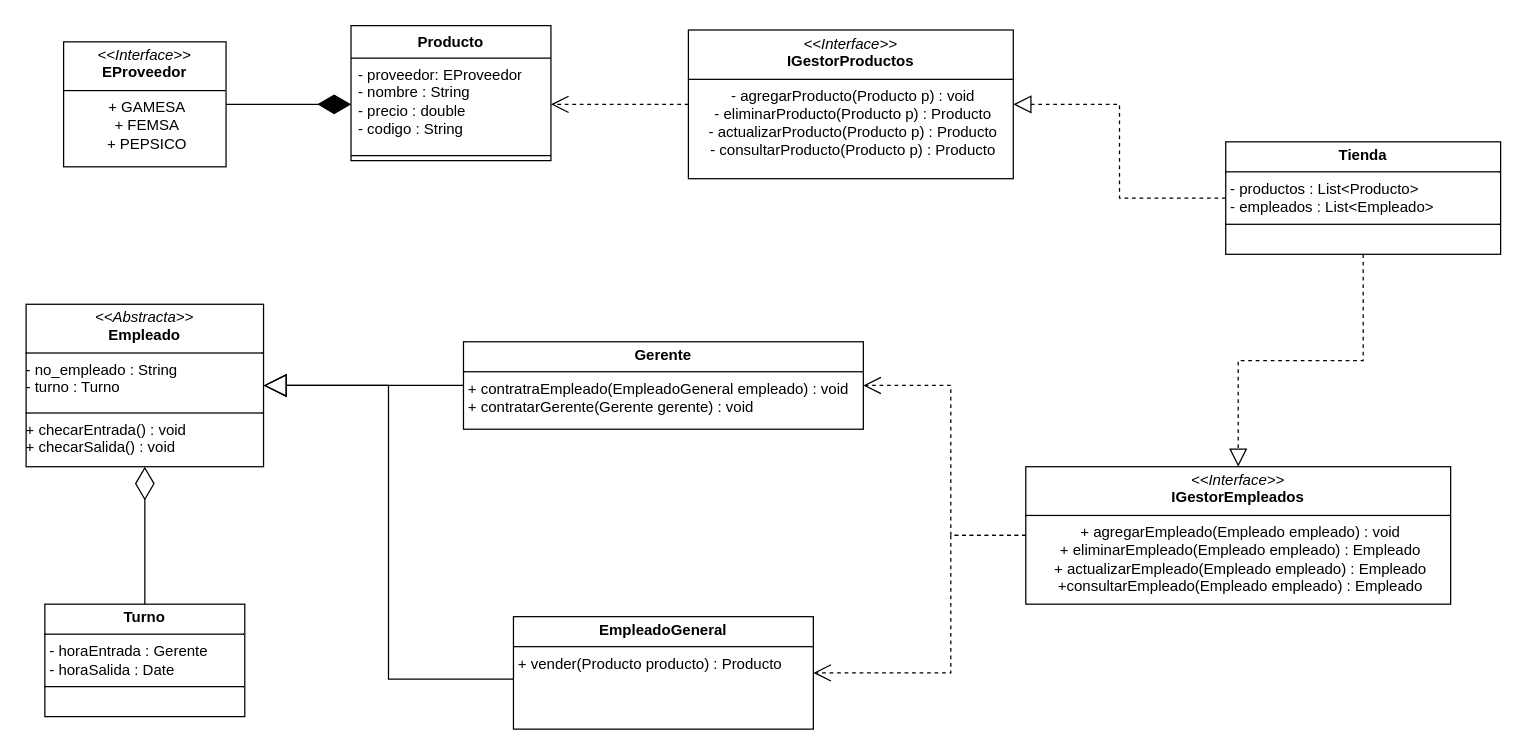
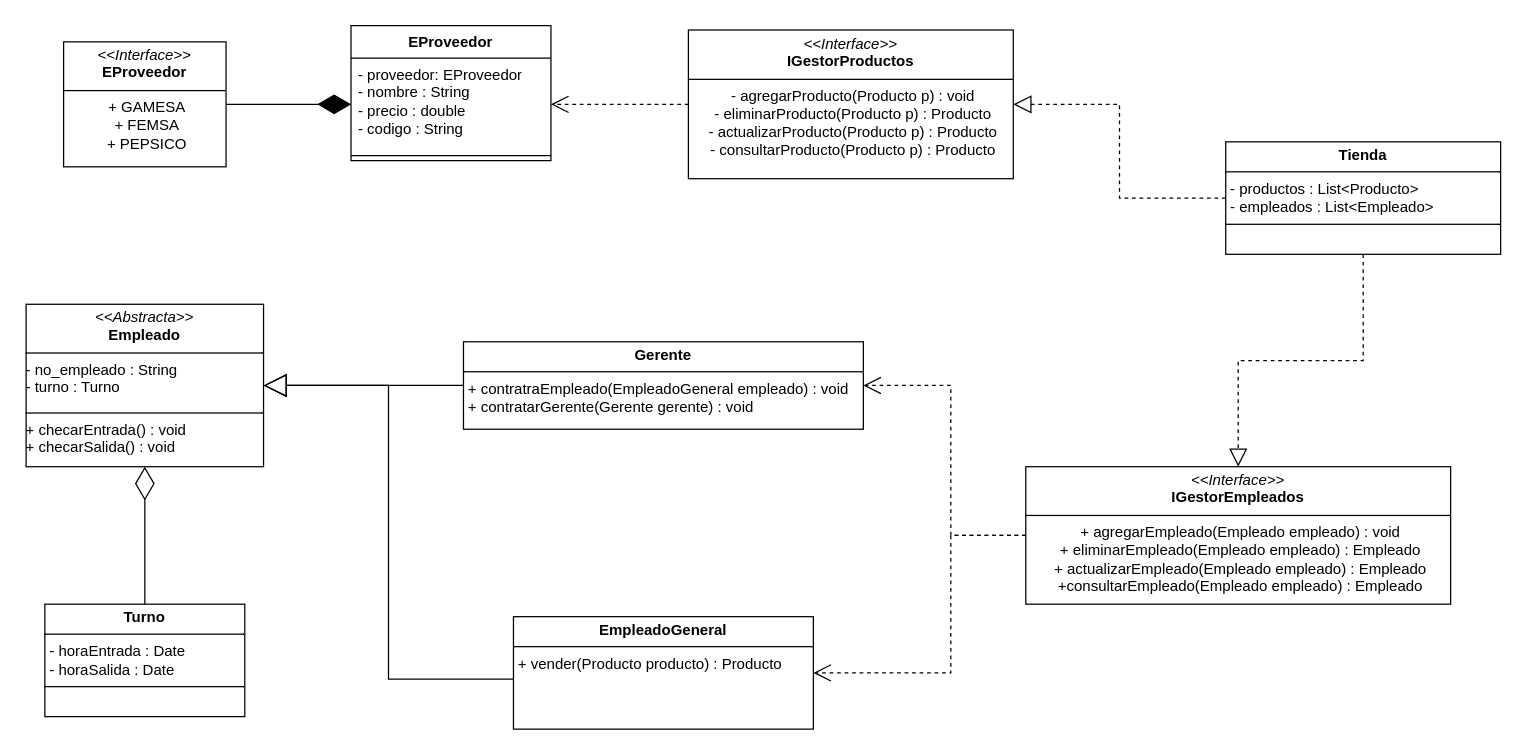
(451, 43) -> (451, 43)
(133, 631) -> (121, 631)
